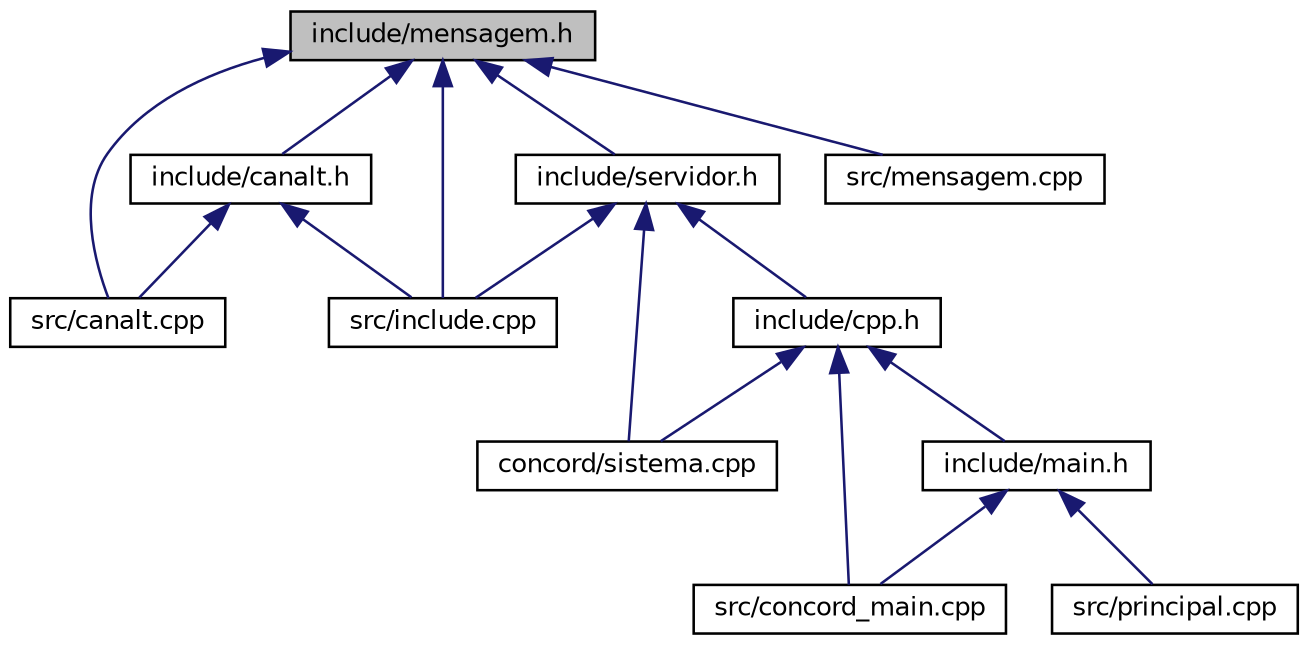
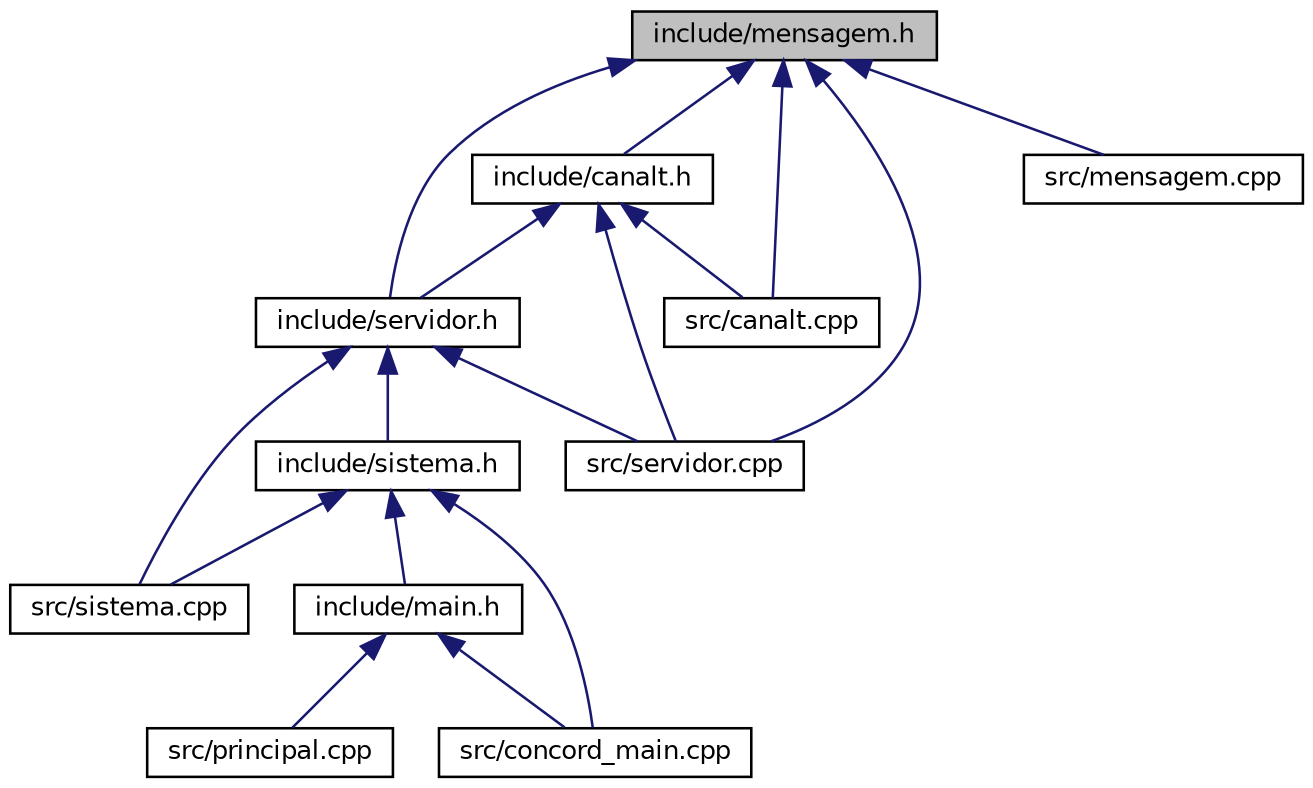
none -> (479, 258)
(443, 323) -> (685, 466)
(837, 323) -> (388, 466)
(627, 466) -> (129, 609)
